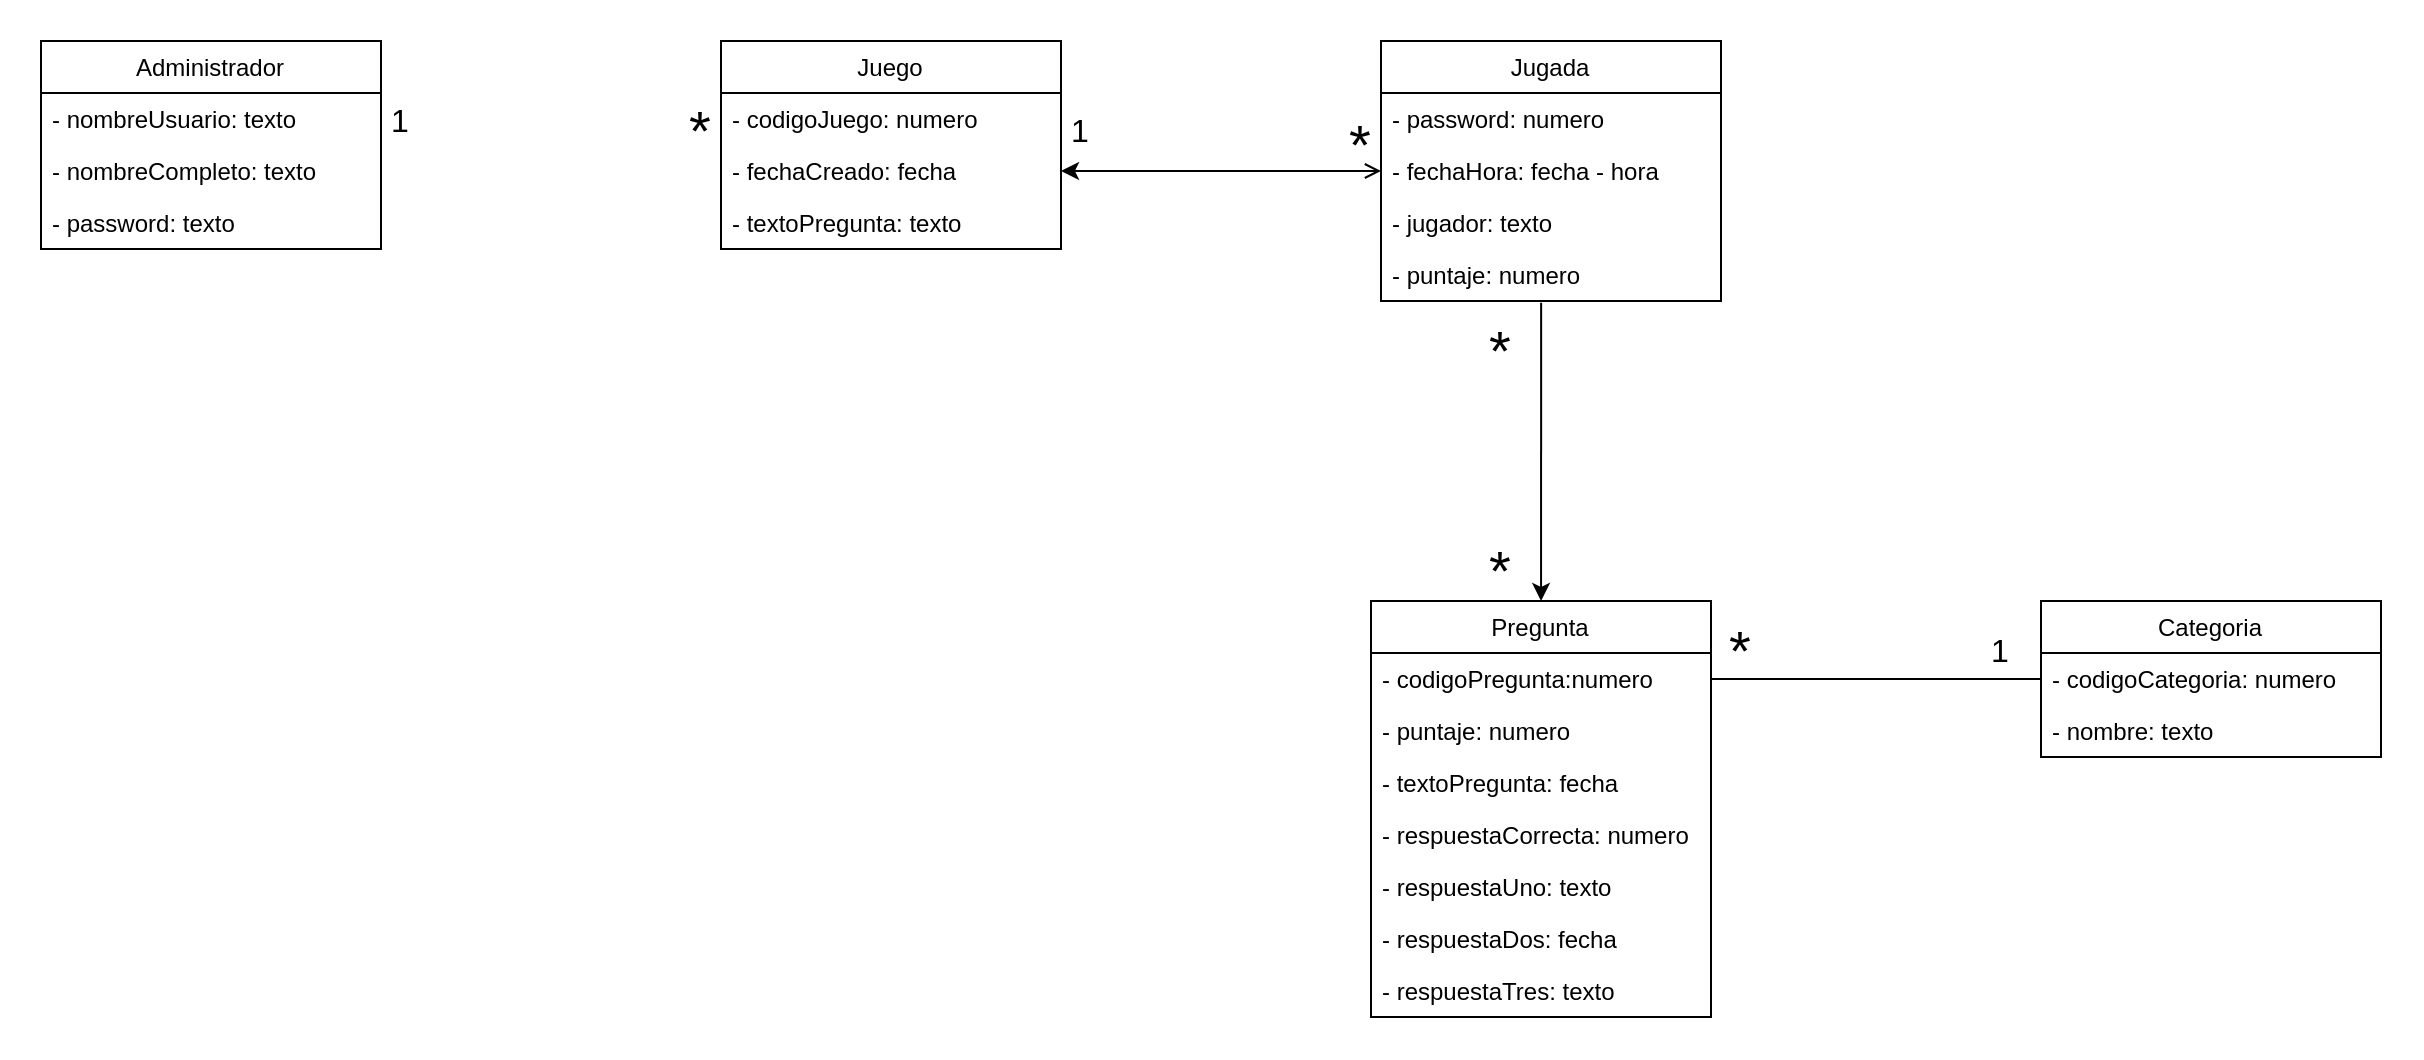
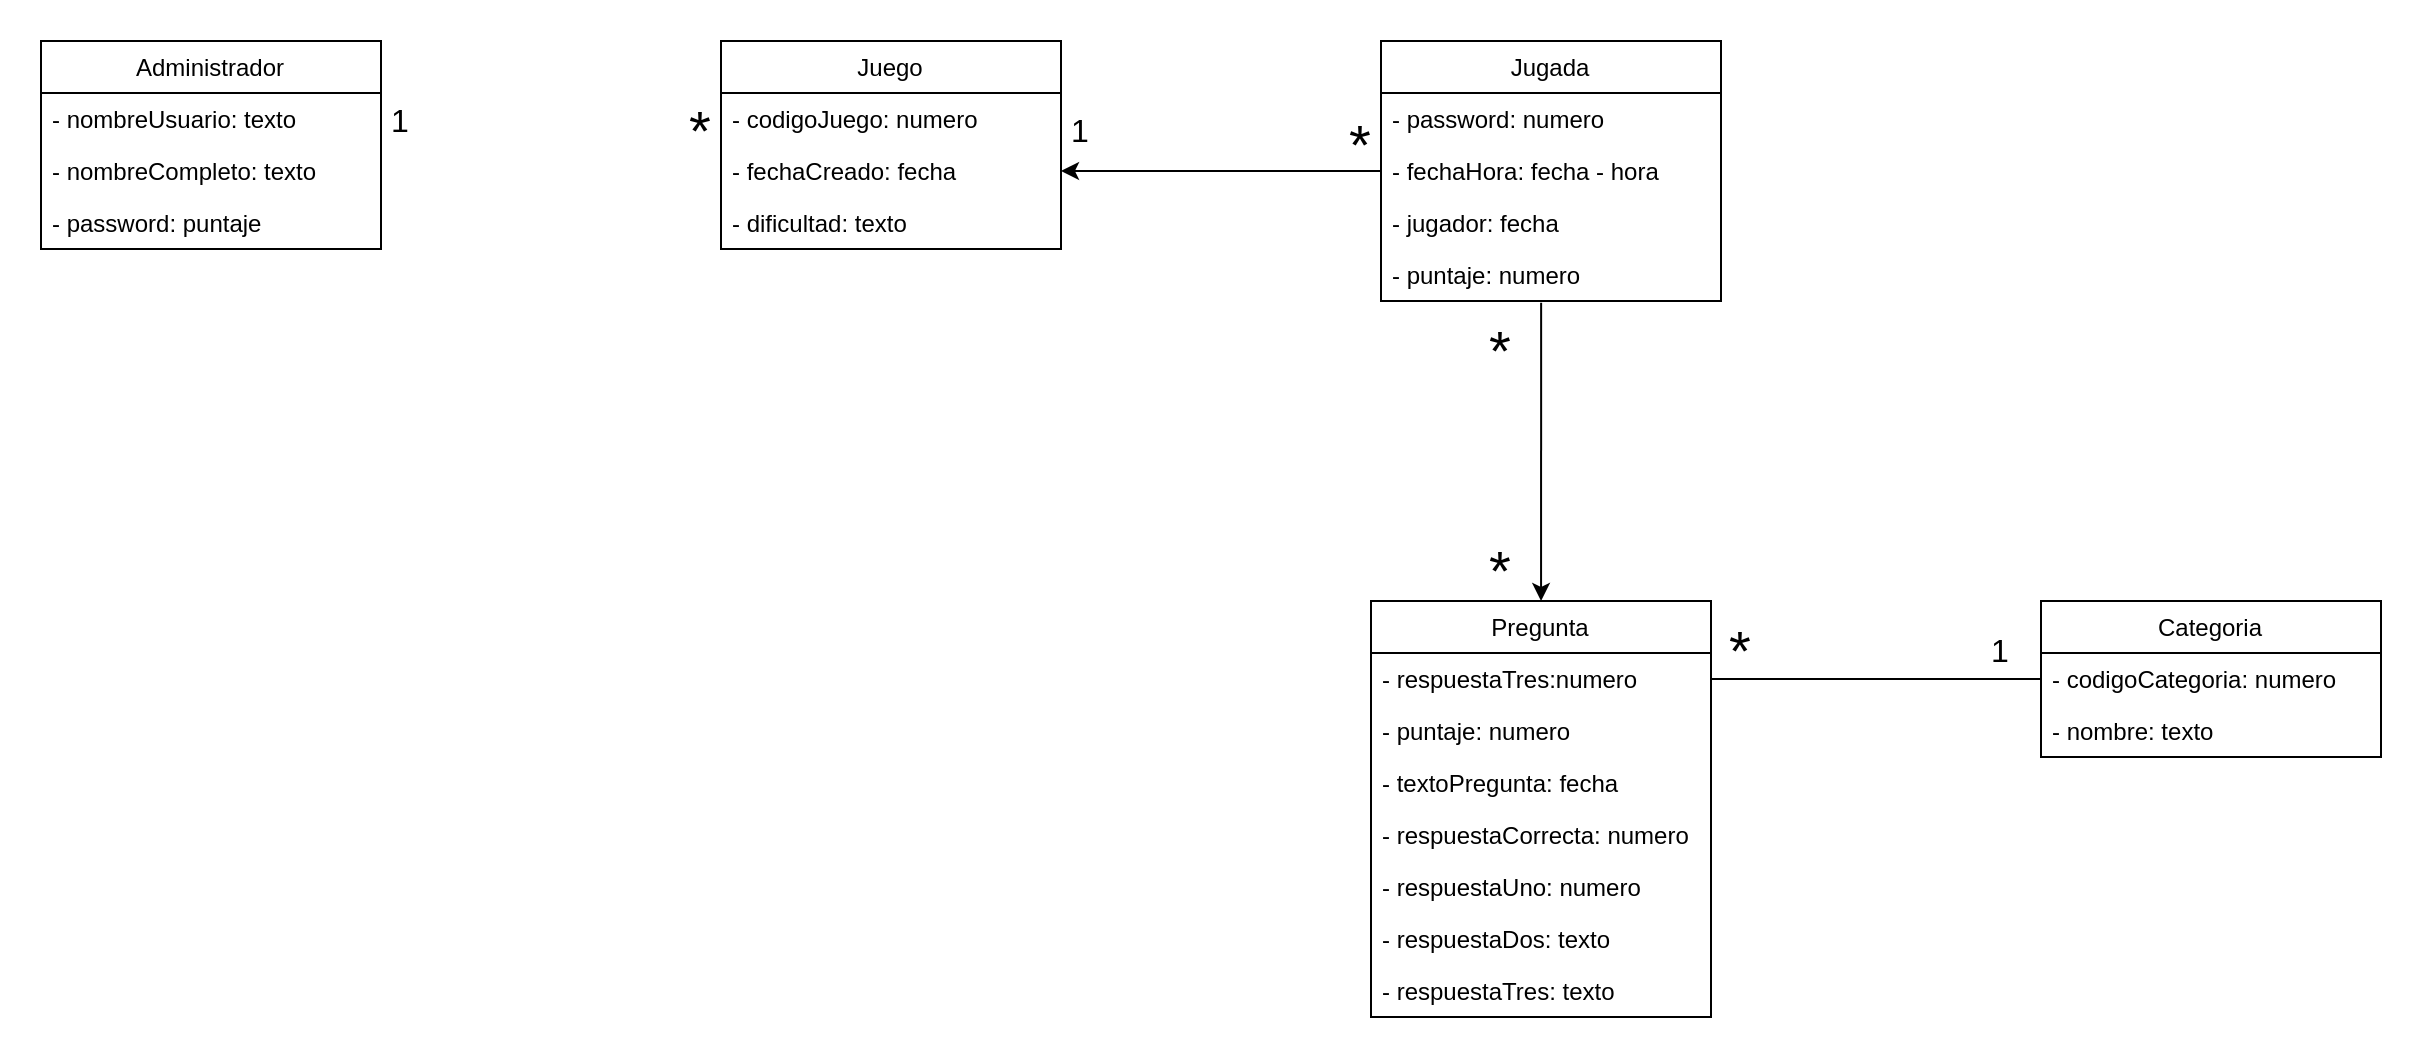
(1373, 171) -> (1374, 171)
(157, 224) -> (170, 224)
(870, 224) -> (841, 224)
(1490, 224) -> (1490, 224)
(1527, 680) -> (1524, 680)
(1514, 888) -> (1520, 888)
(1514, 940) -> (1514, 940)
